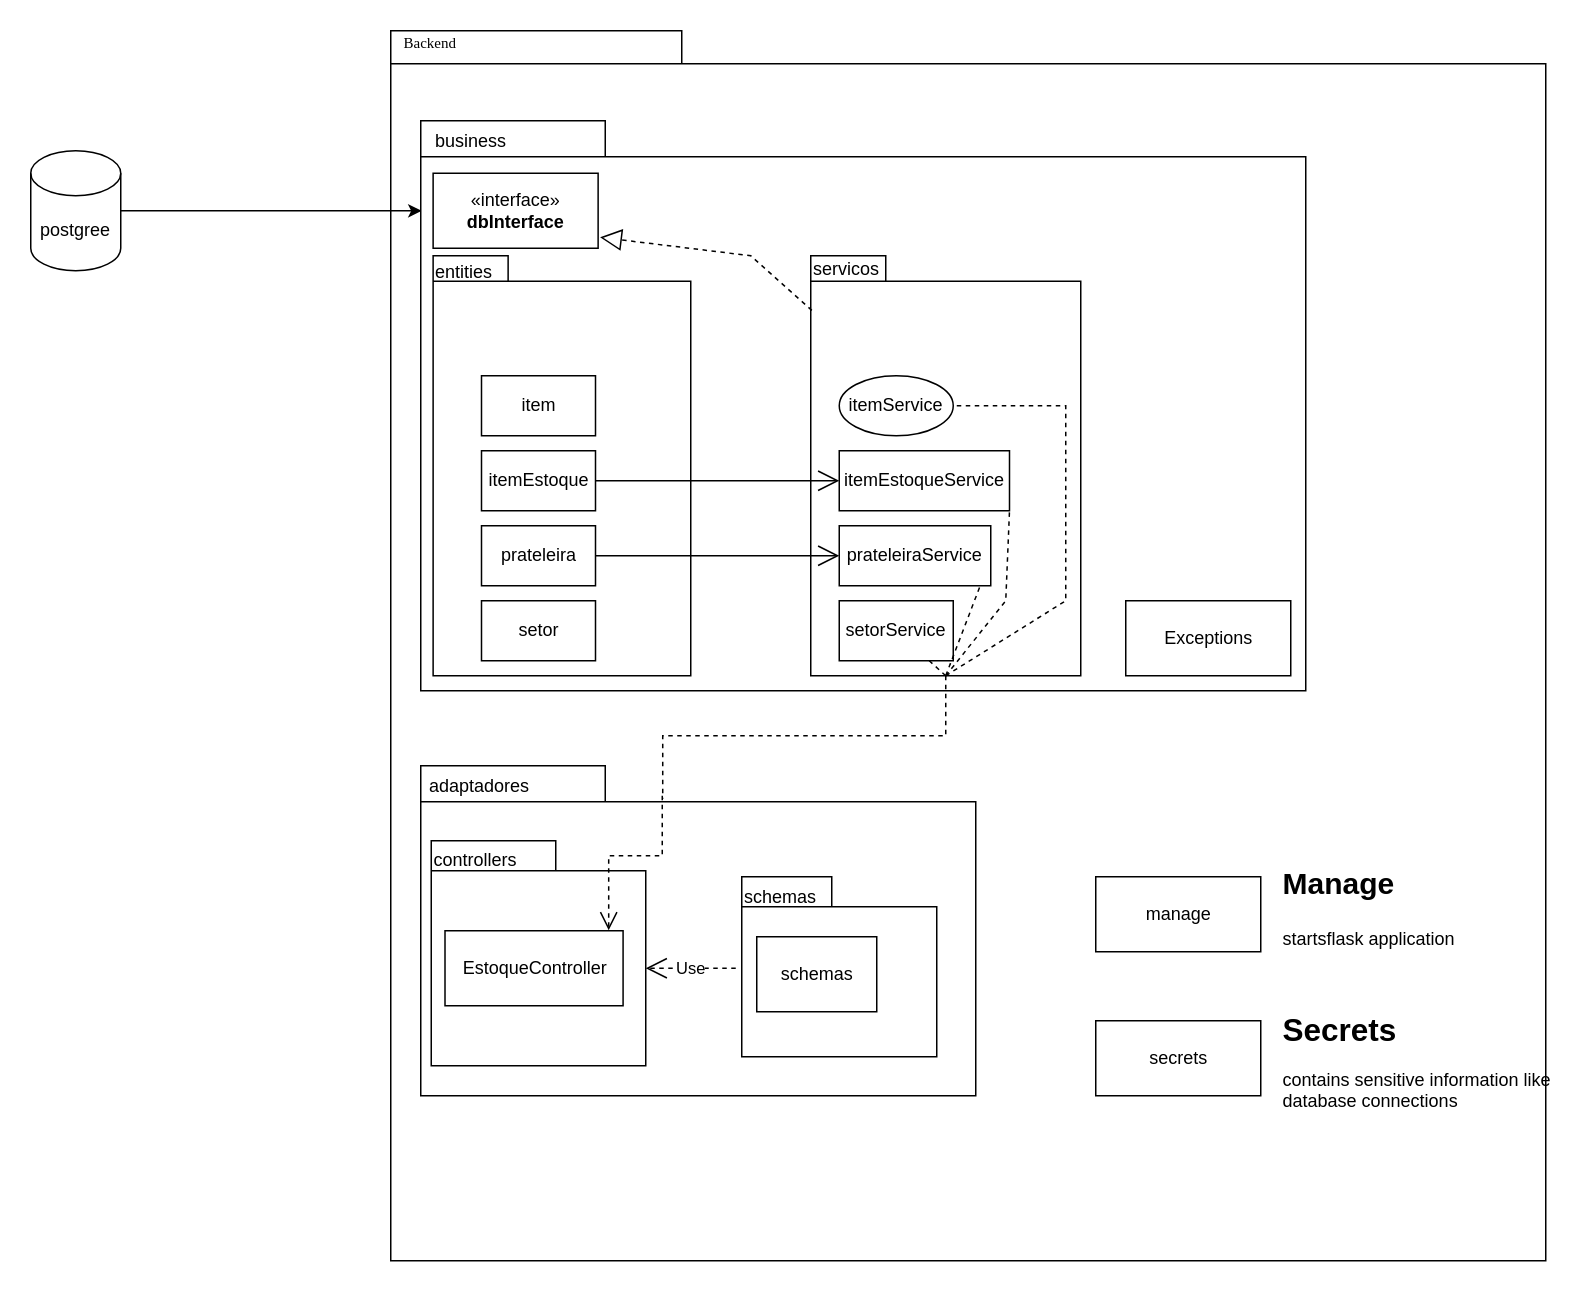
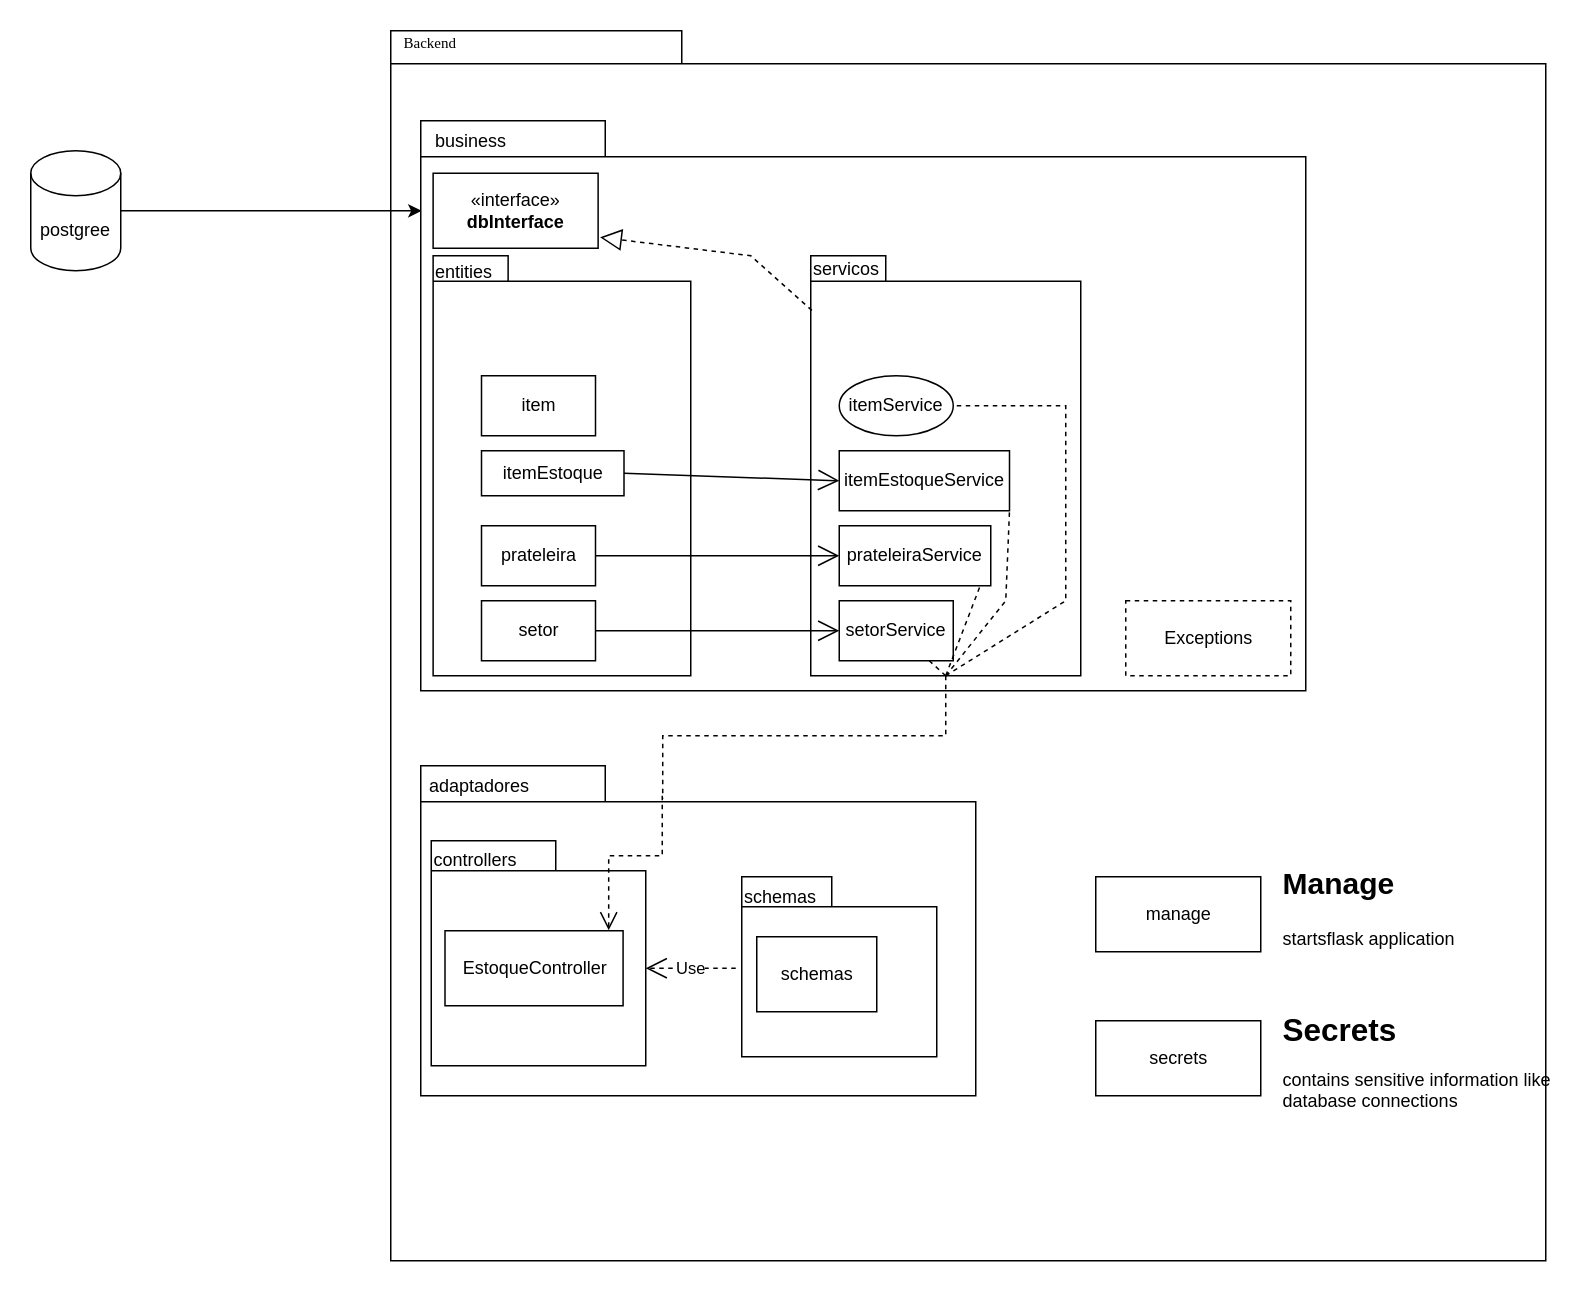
(539, 481) -> (553, 473)
none -> (716, 631)
(1208, 638) -> (1208, 638)
